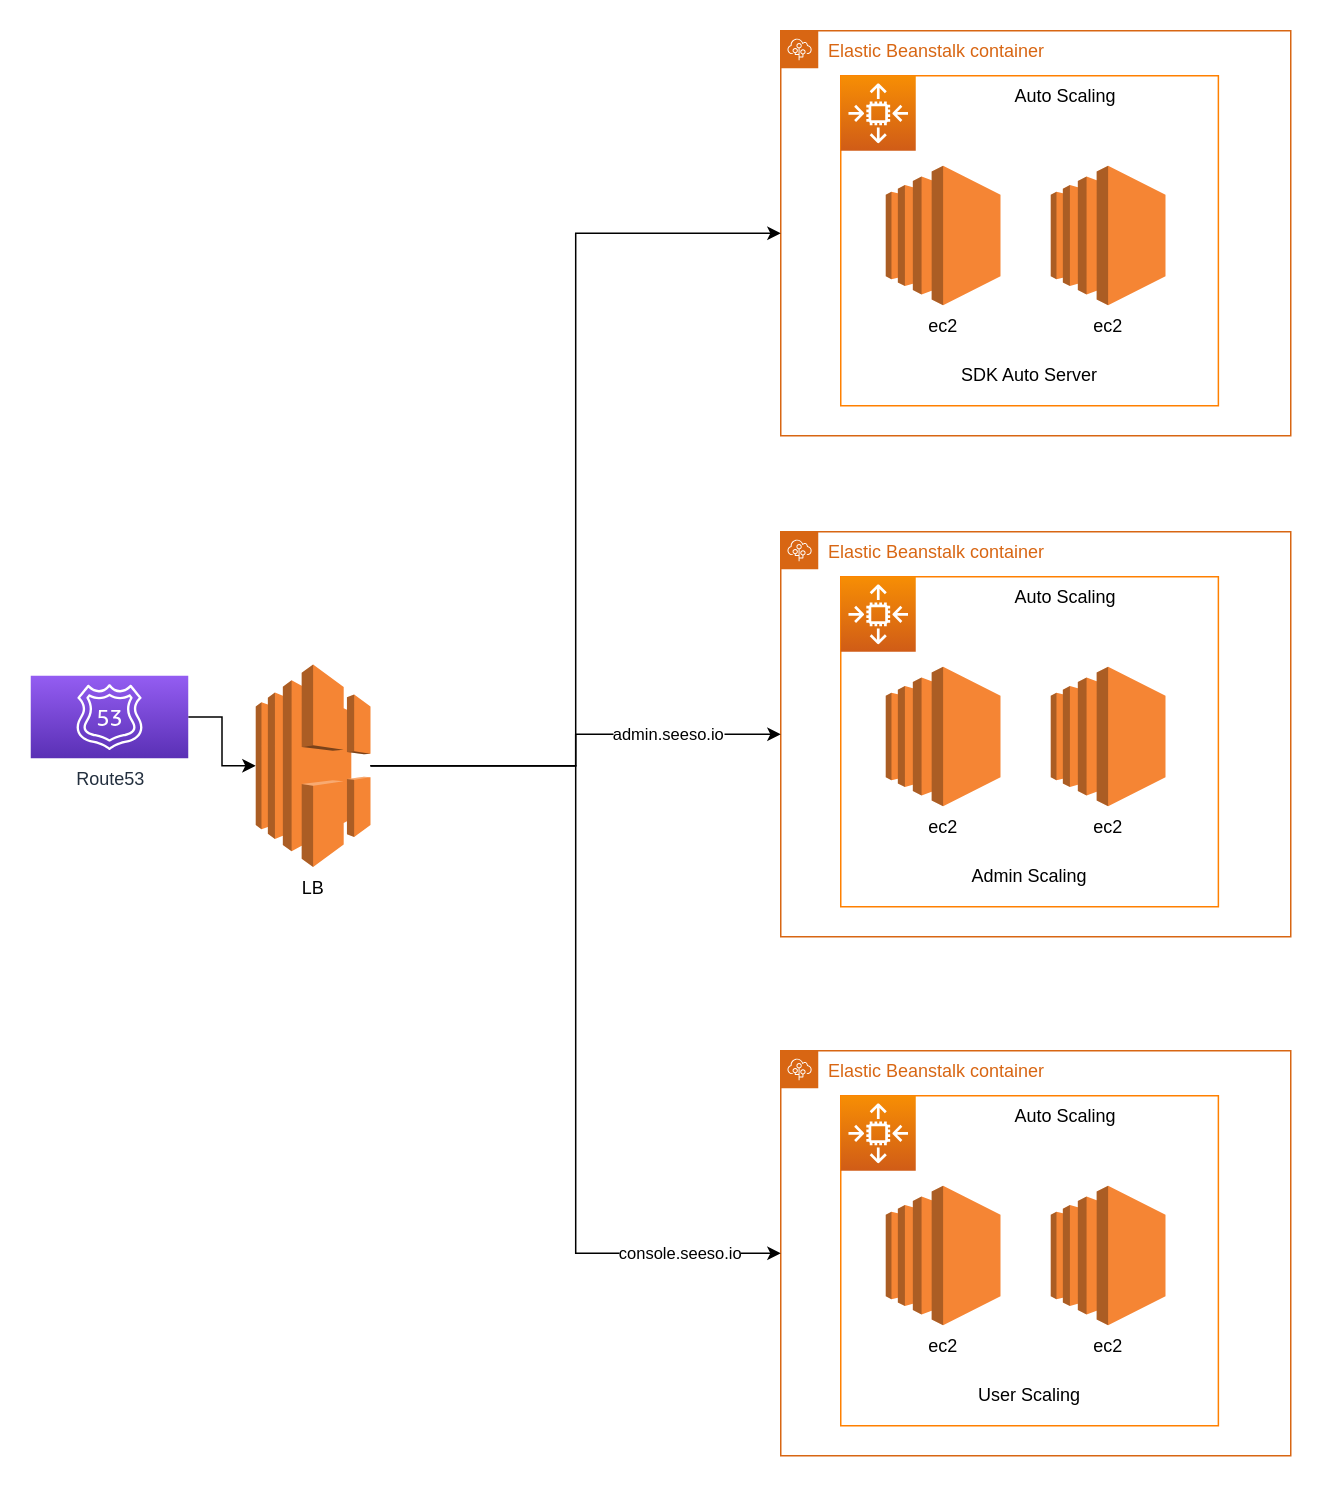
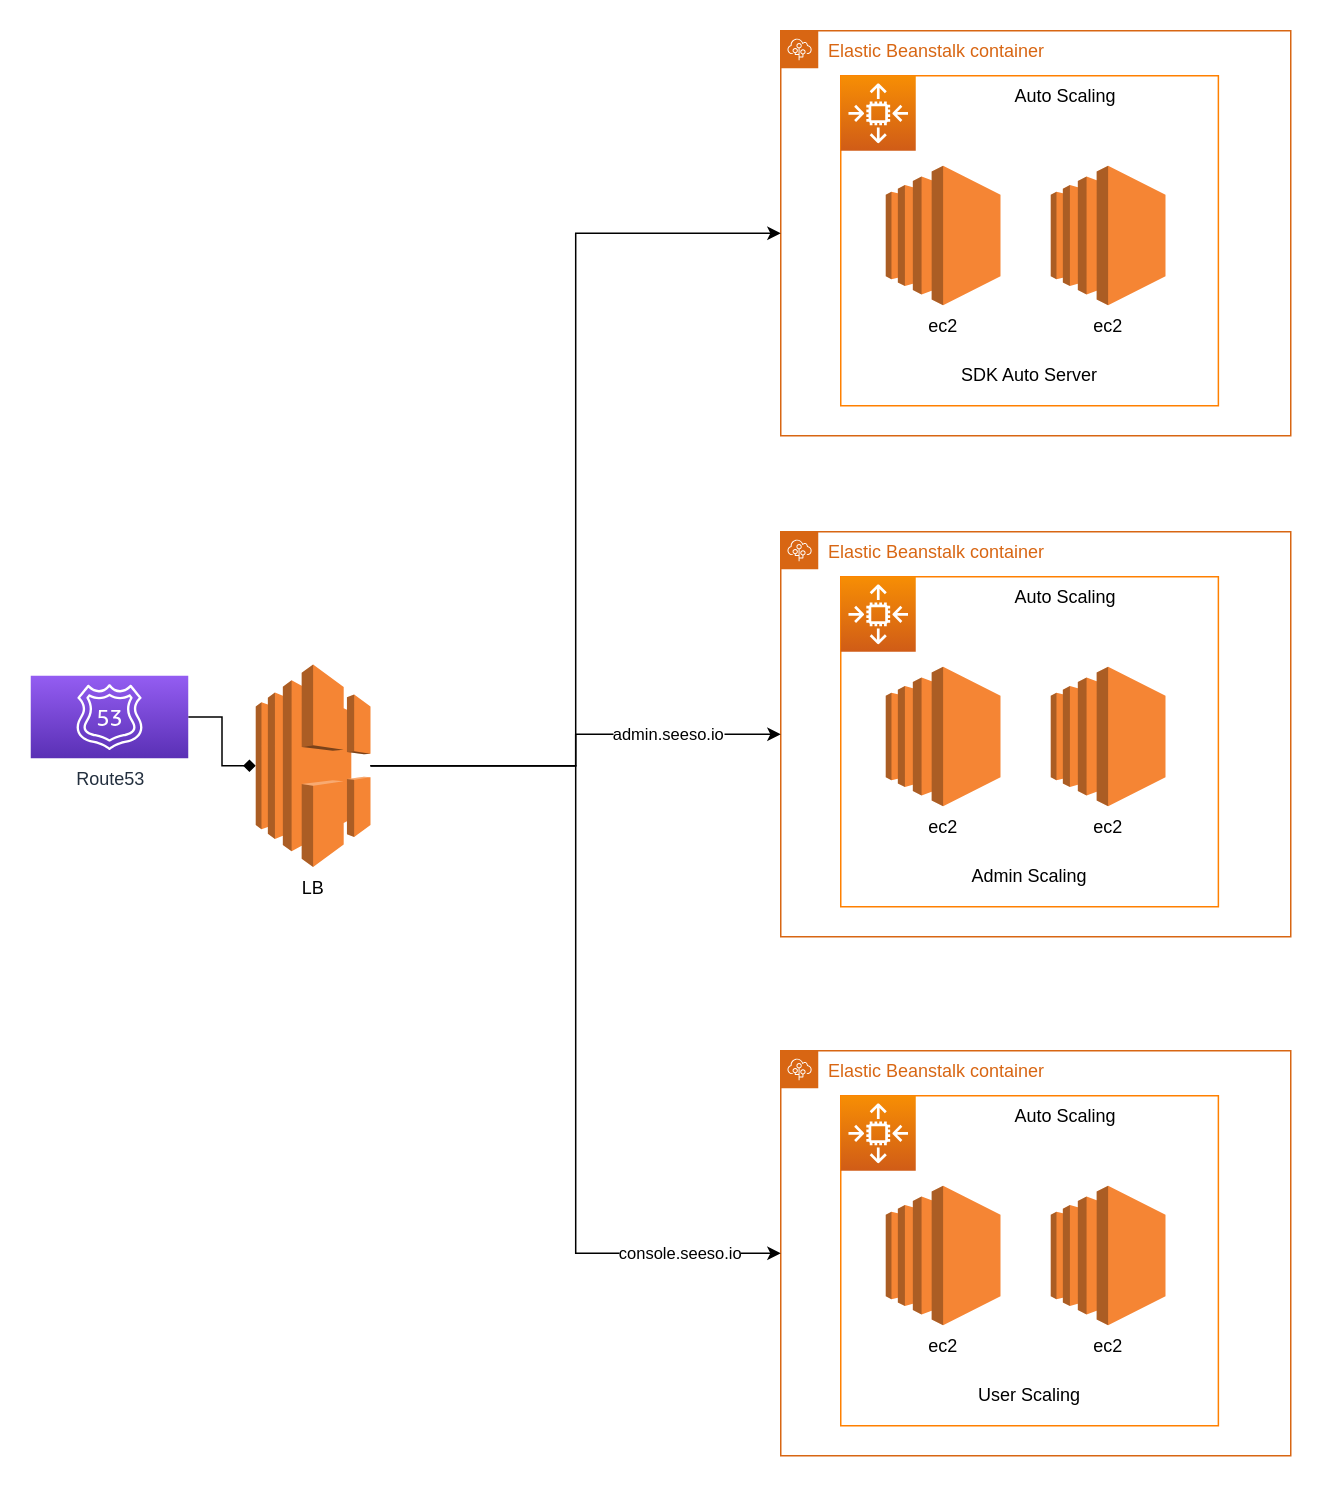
(244, 766) -> (243, 766)
